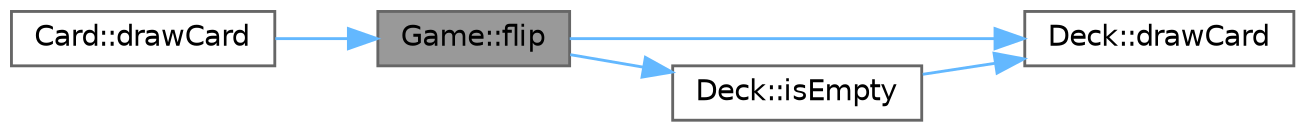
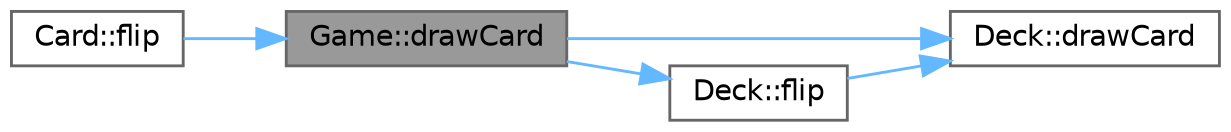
(143, 39) -> (97, 39)
(474, 39) -> (427, 39)
(797, 93) -> (759, 93)
